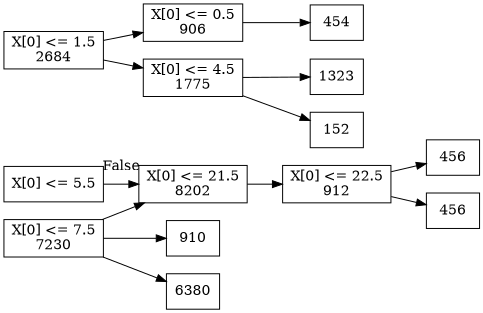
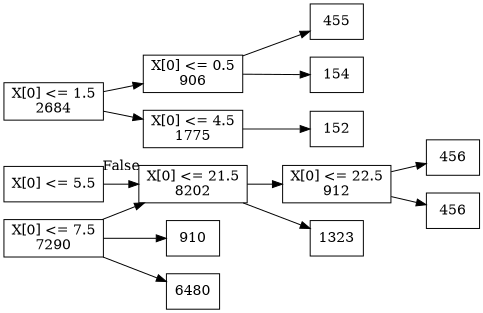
none -> (337, 22)
(337, 23) -> (337, 75)
(271, 77) -> (272, 214)
(54, 238) -> (54, 238)
(193, 291) -> (193, 291)
